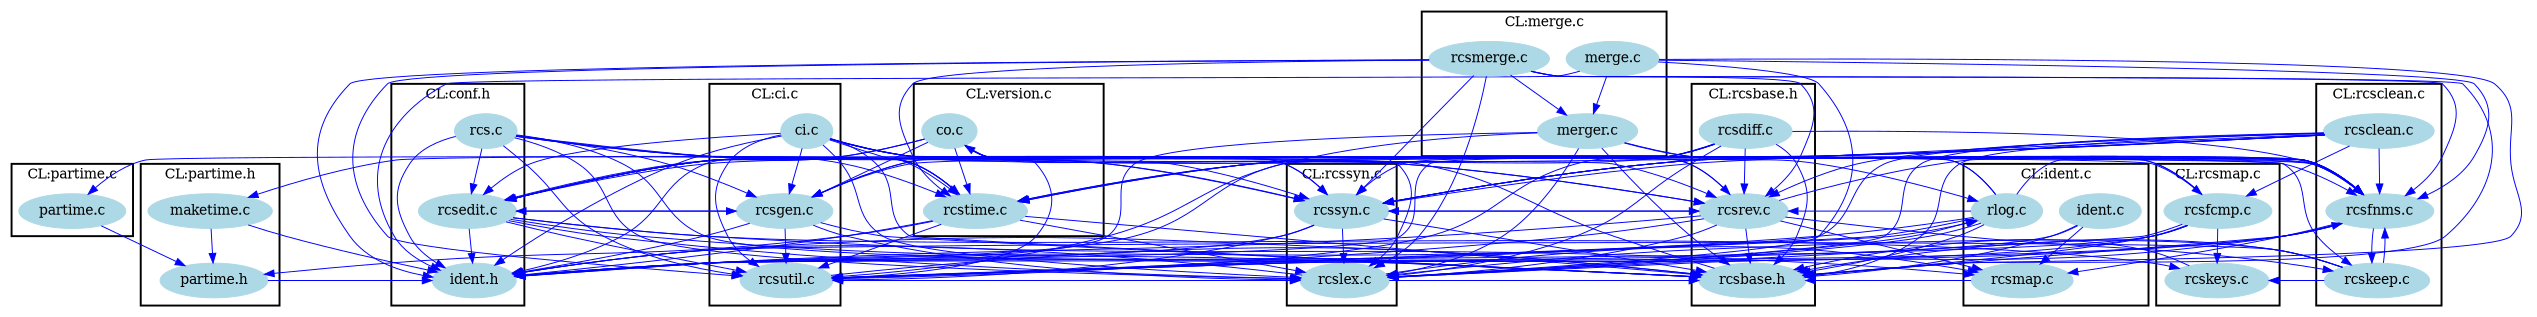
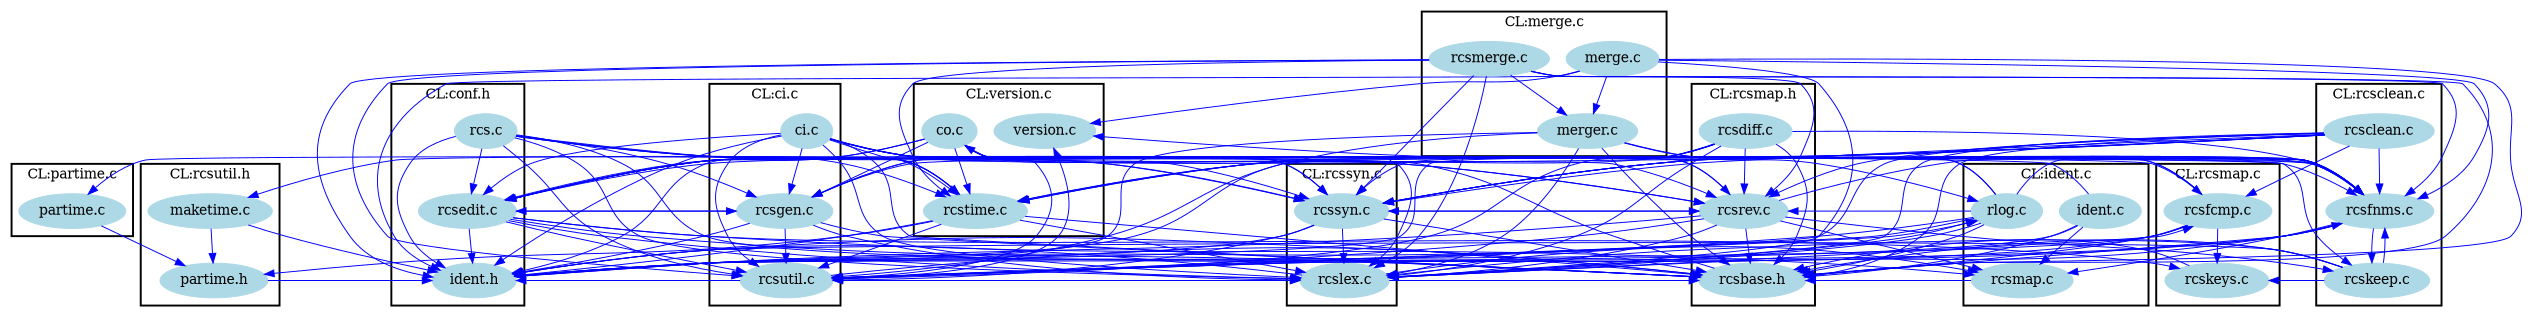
(1753, 95) -> (1753, 95)
none -> (1045, 131)
(210, 175) -> (210, 175)
(1791, 256) -> (1787, 258)
none -> (633, 280)
